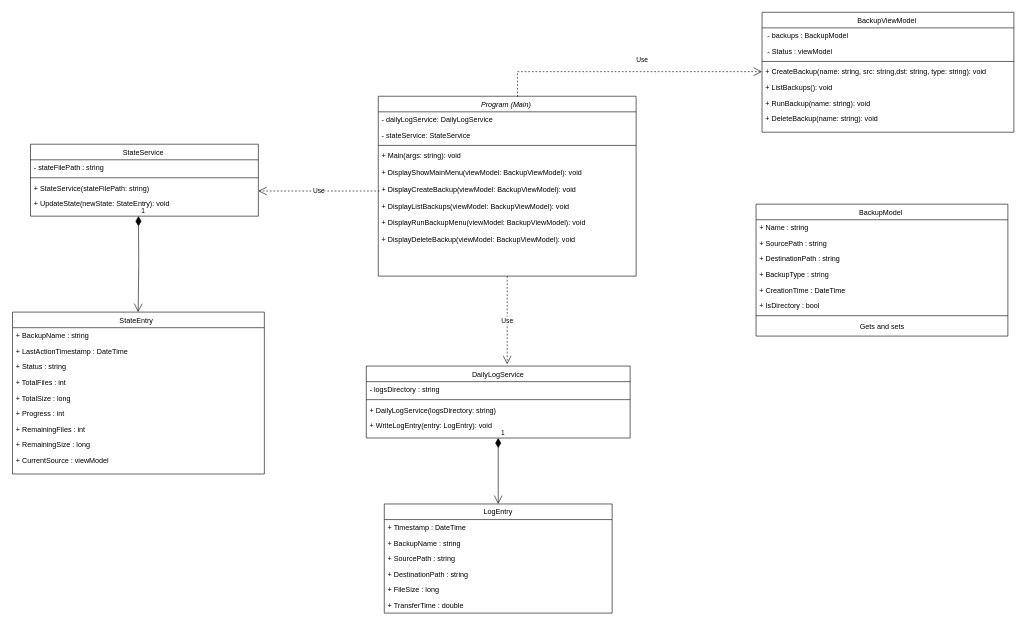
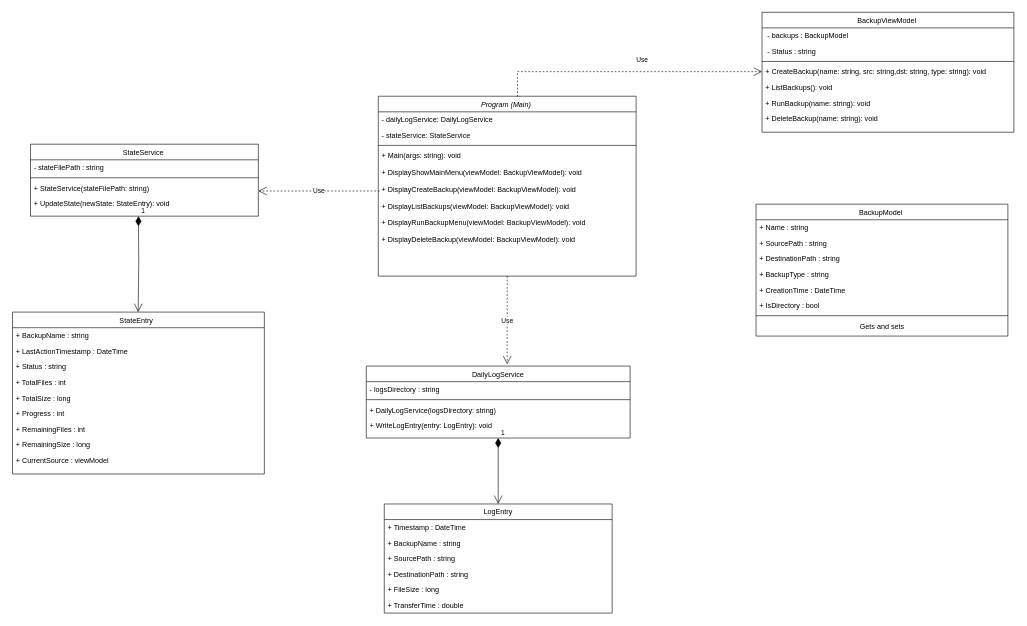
(800, 52) -> (795, 52)
